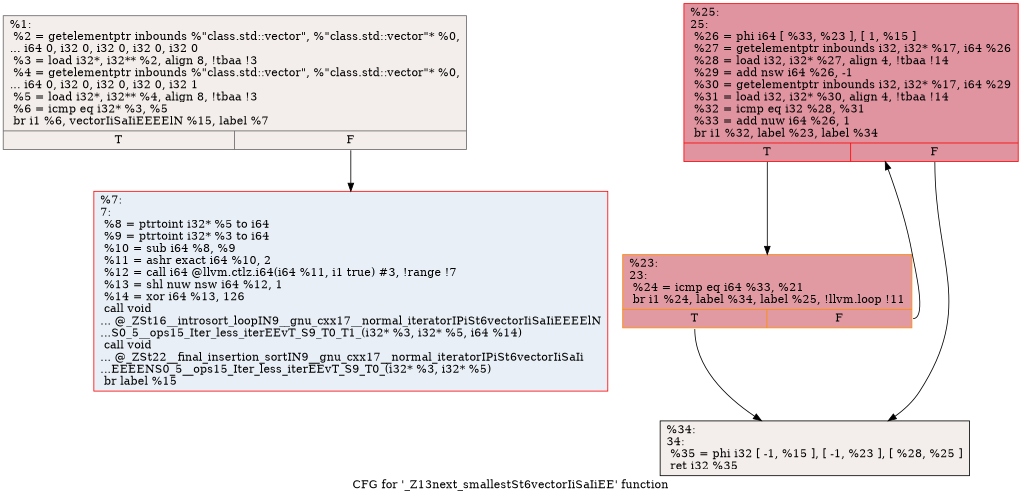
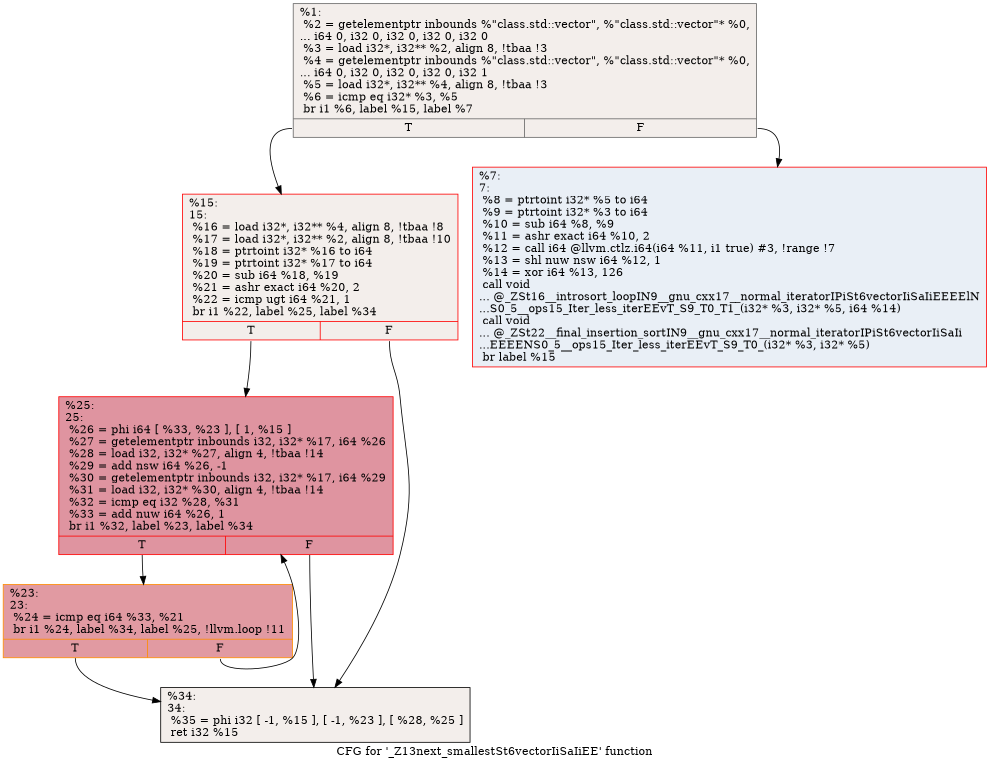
(139, 121) -> (387, 109)
none -> (320, 267)
(702, 466) -> (203, 733)
